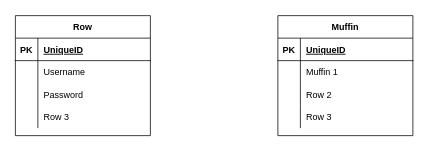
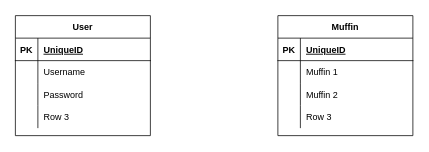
(83, 27) -> (83, 27)
(317, 95) -> (324, 95)
